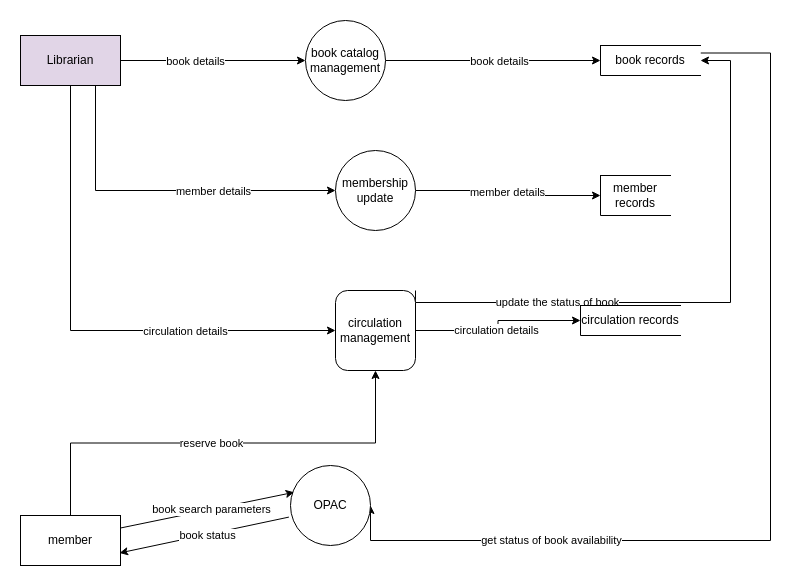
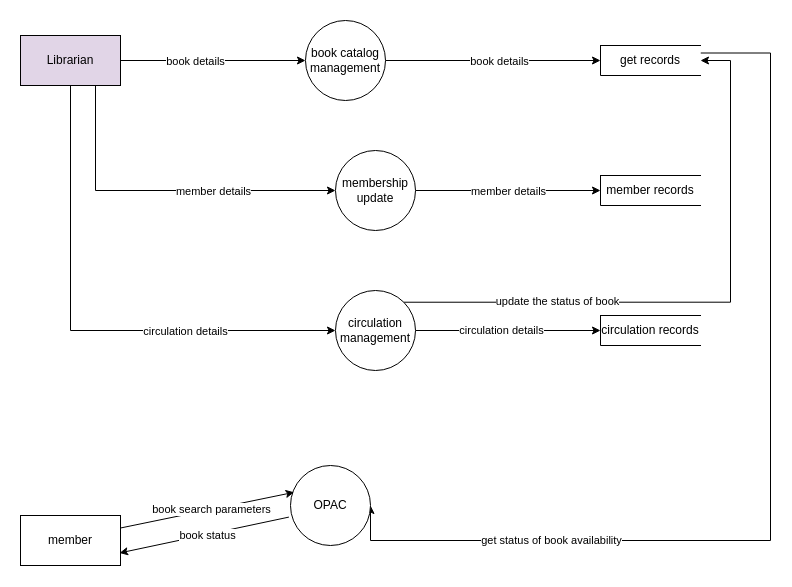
(651, 61) -> (651, 61)
(636, 196) -> (651, 191)
(631, 321) -> (651, 331)
(376, 331) -> (376, 331)
(220, 443) -> none
